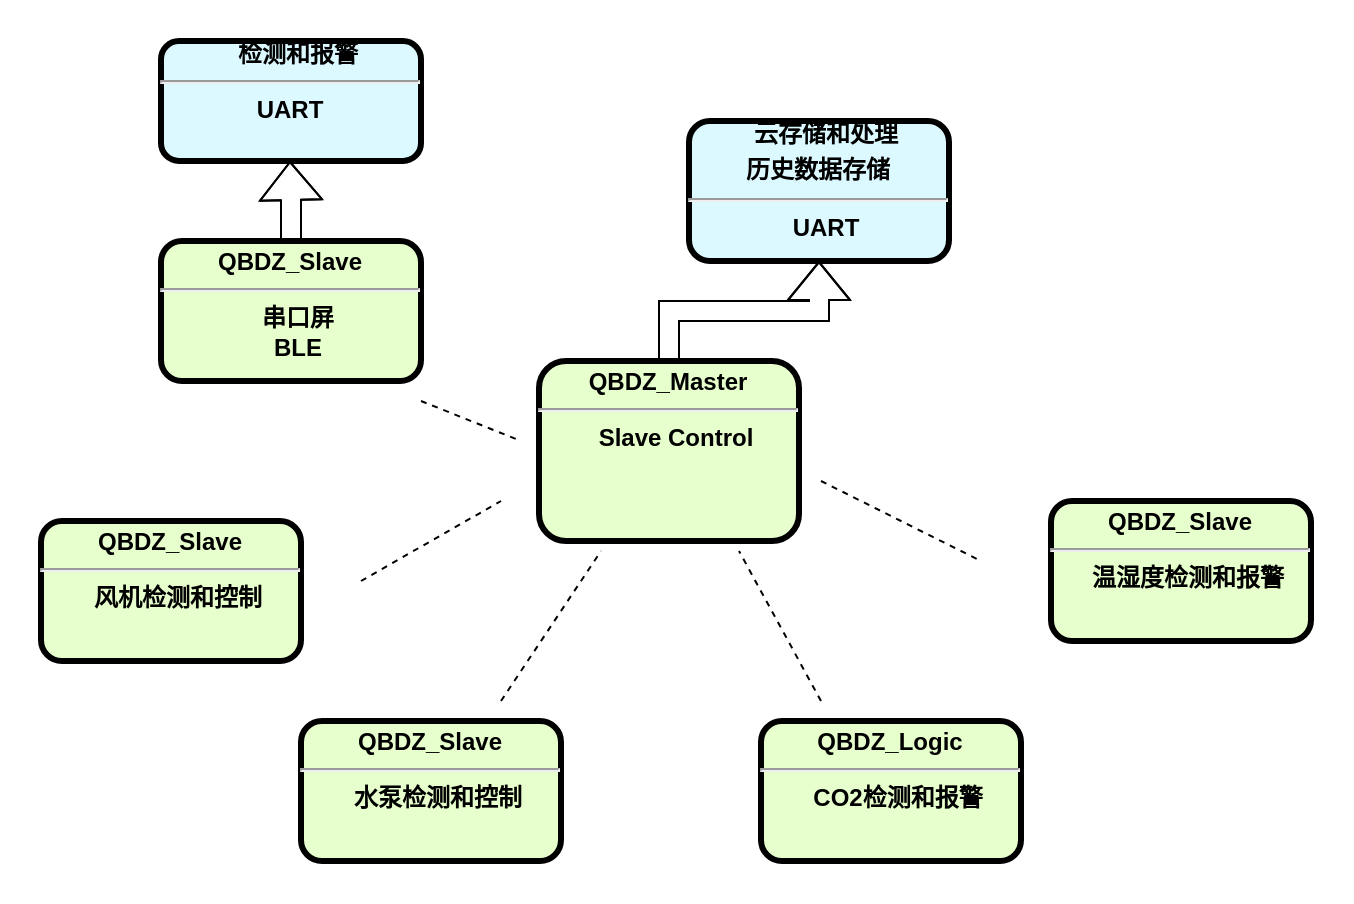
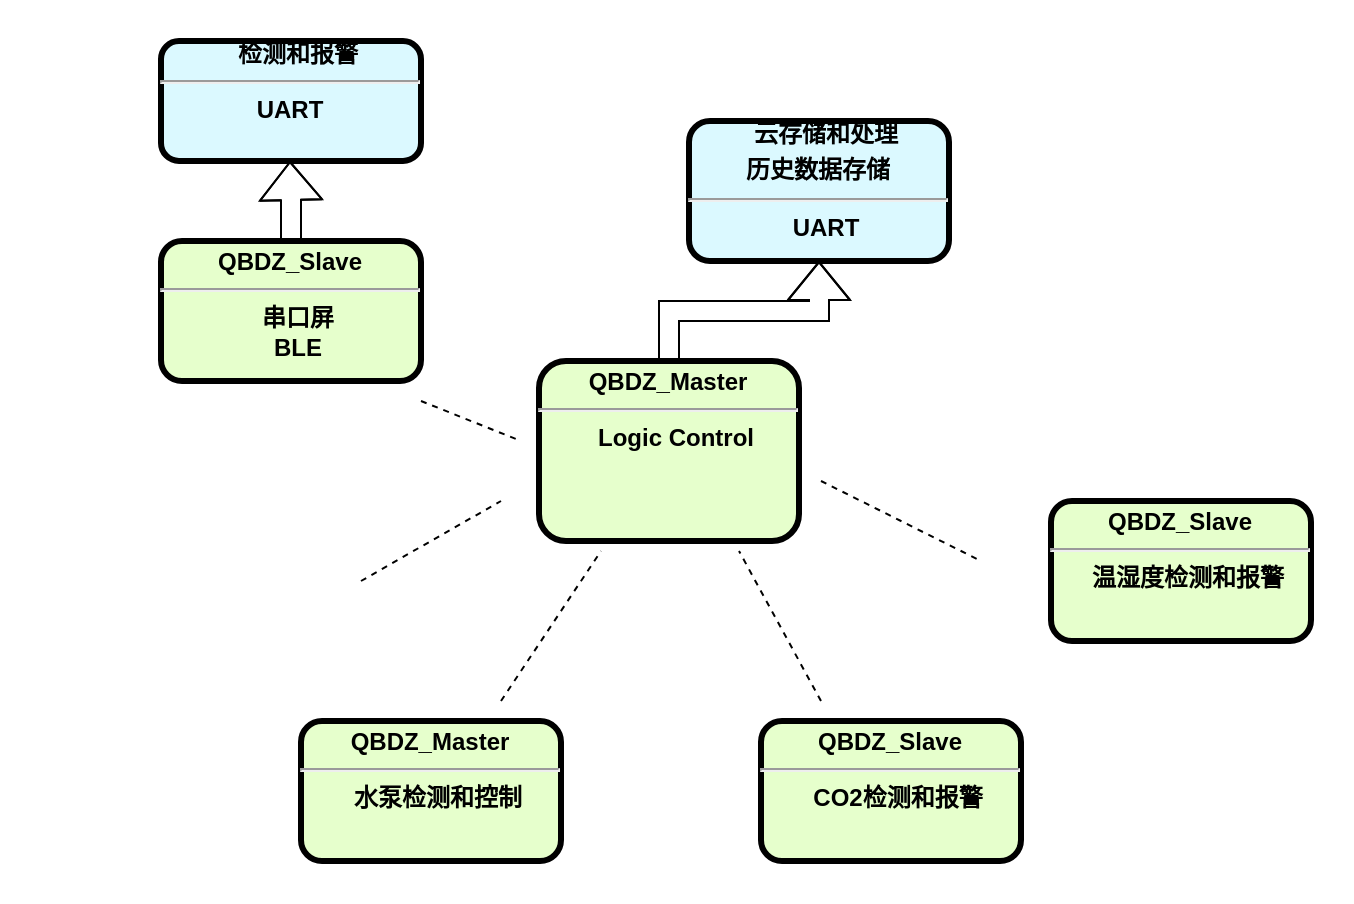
(669, 361) -> (669, 361)
(171, 591) -> none
(431, 721) -> (431, 721)
(891, 721) -> (891, 721)
